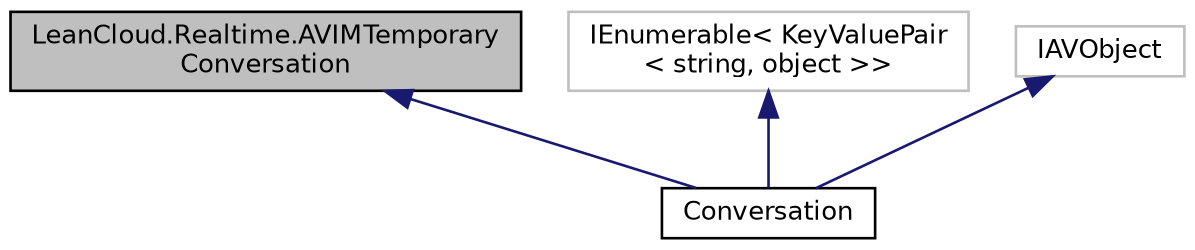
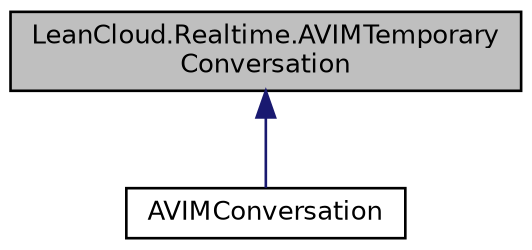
(769, 51) -> none
(1100, 51) -> none
(769, 213) -> (266, 213)
